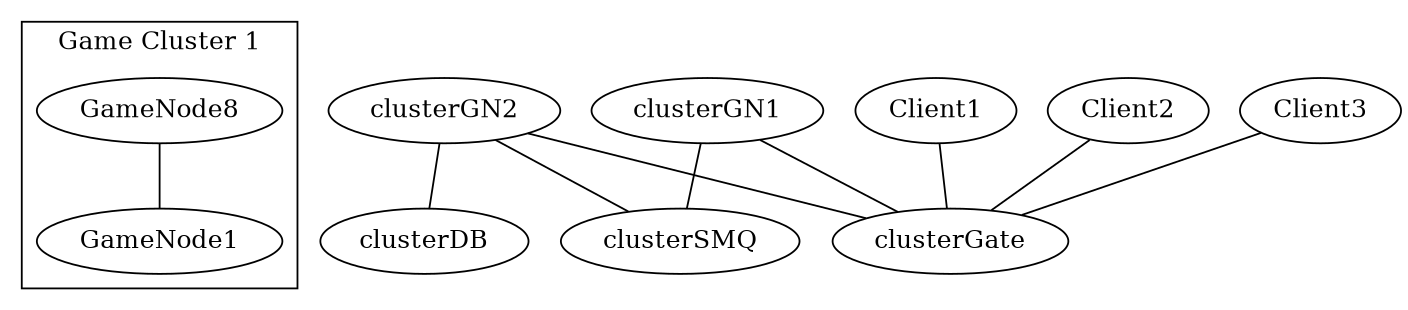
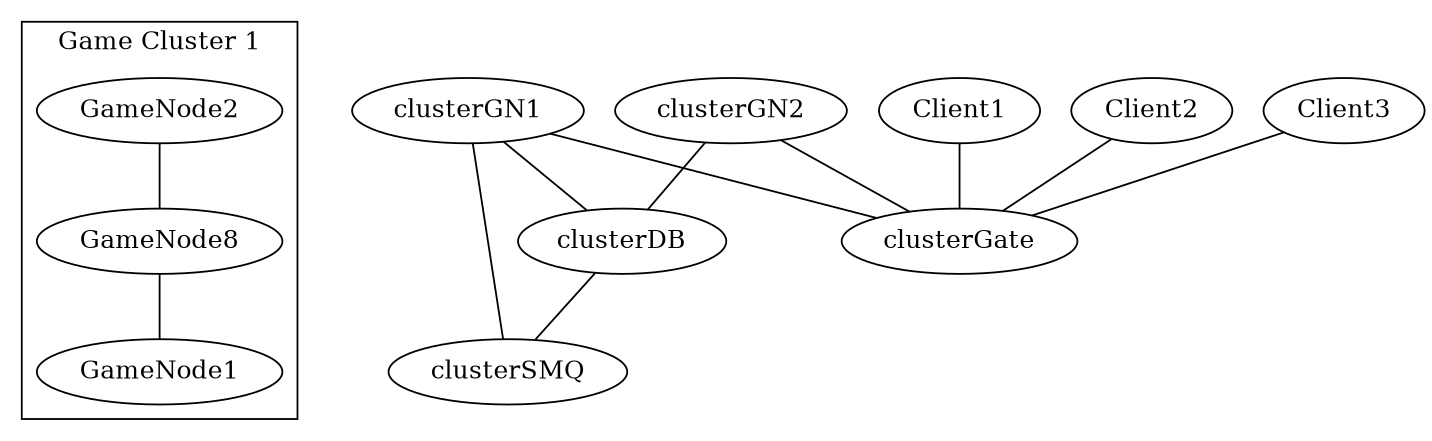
none -> (160, 111)
none -> (545, 176)
(562, 176) -> (565, 306)
